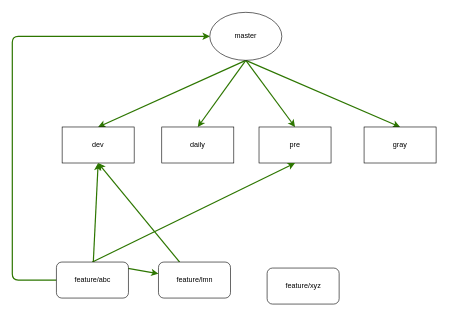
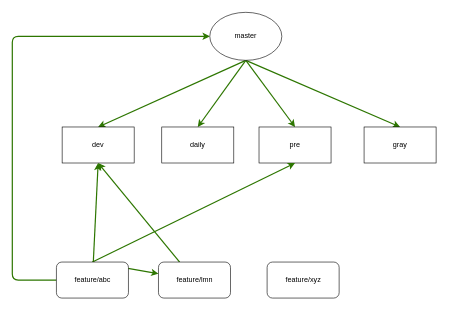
(303, 286) -> (303, 280)
